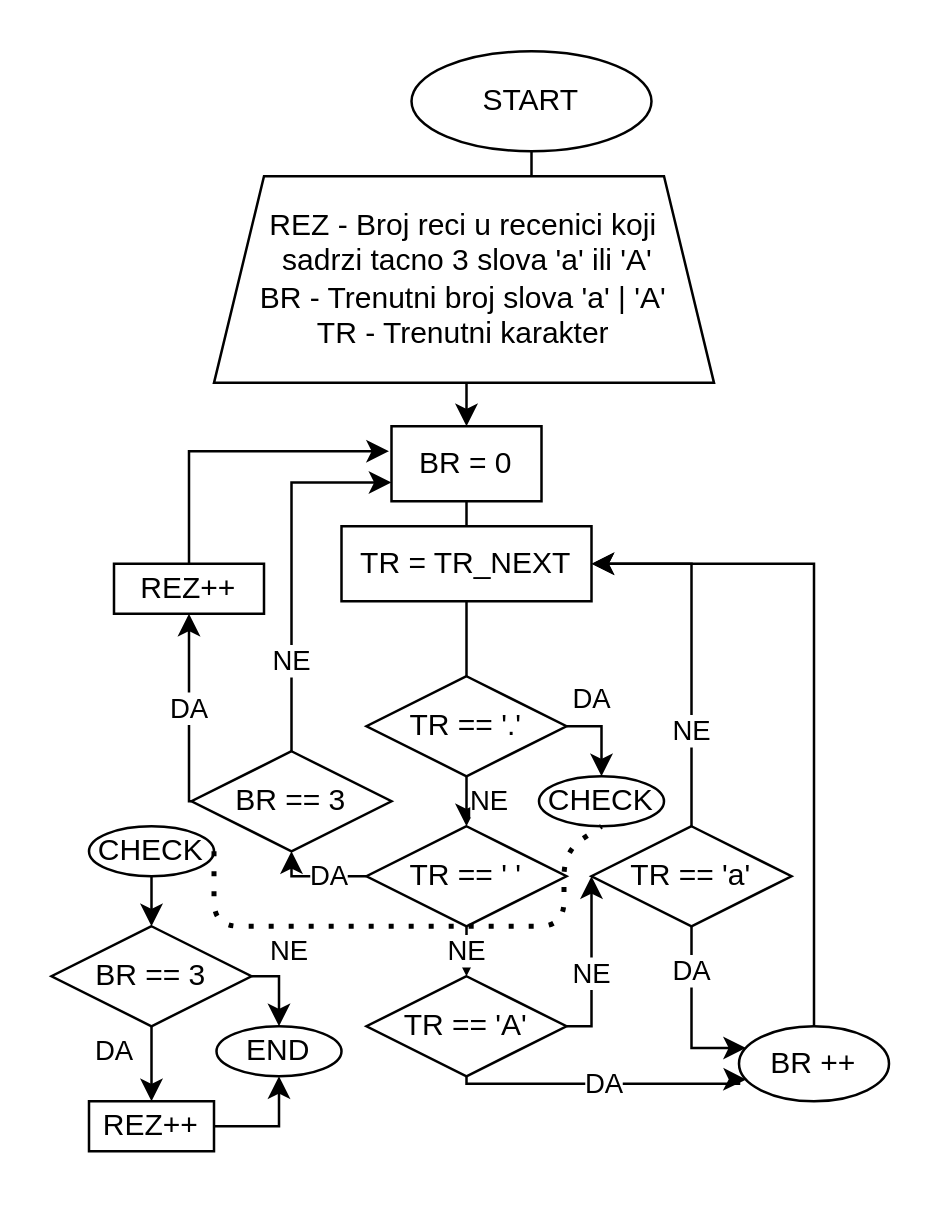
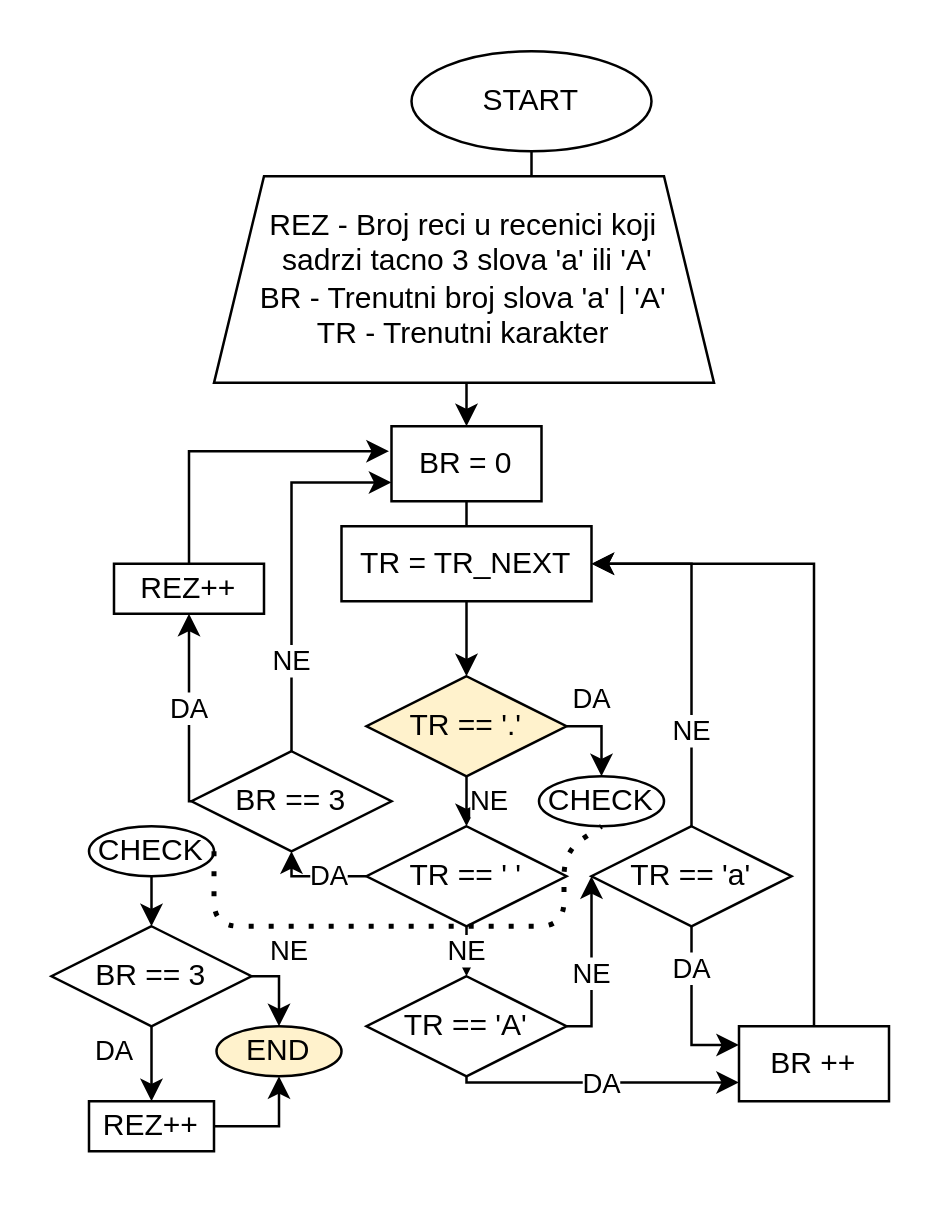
(466, 664) -> (466, 658)
(466, 726) -> (466, 726)
(279, 1051) -> (279, 1051)
(814, 1064) -> (814, 1064)
